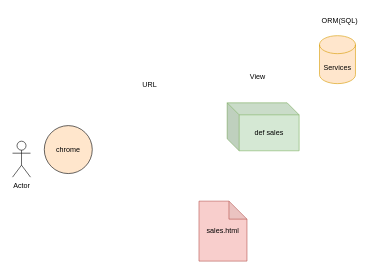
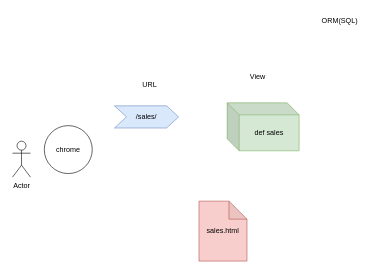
(338, 60) -> none
none -> (146, 117)
(68, 150) -> (68, 150)
